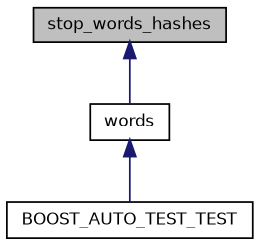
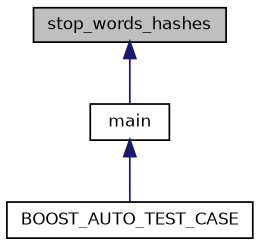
(130, 122) -> (130, 122)
(130, 220) -> (130, 220)
